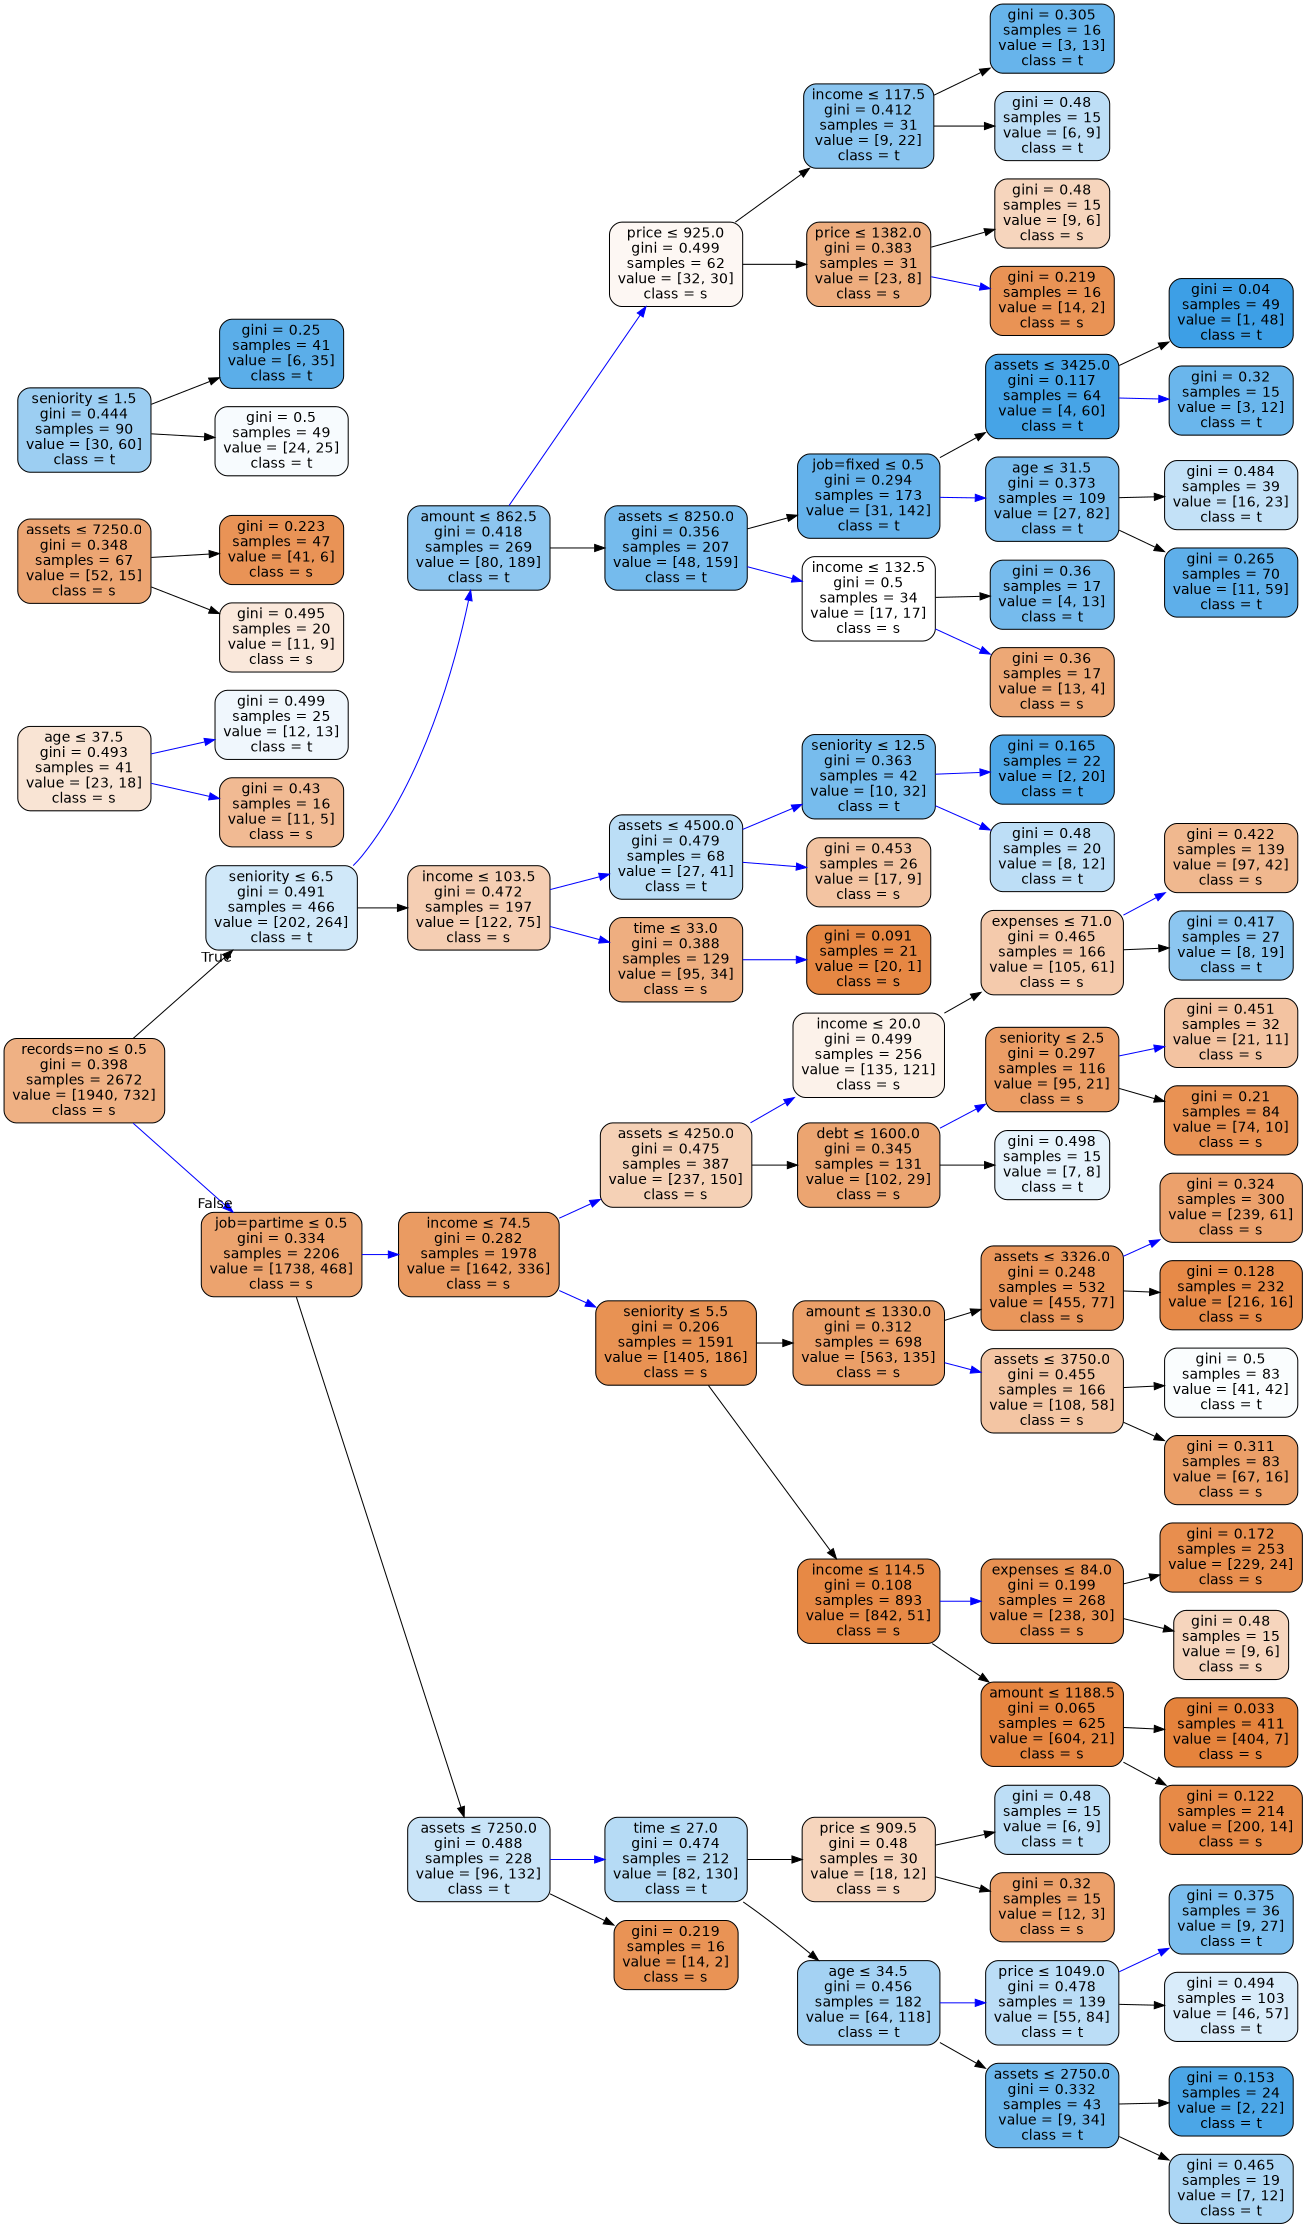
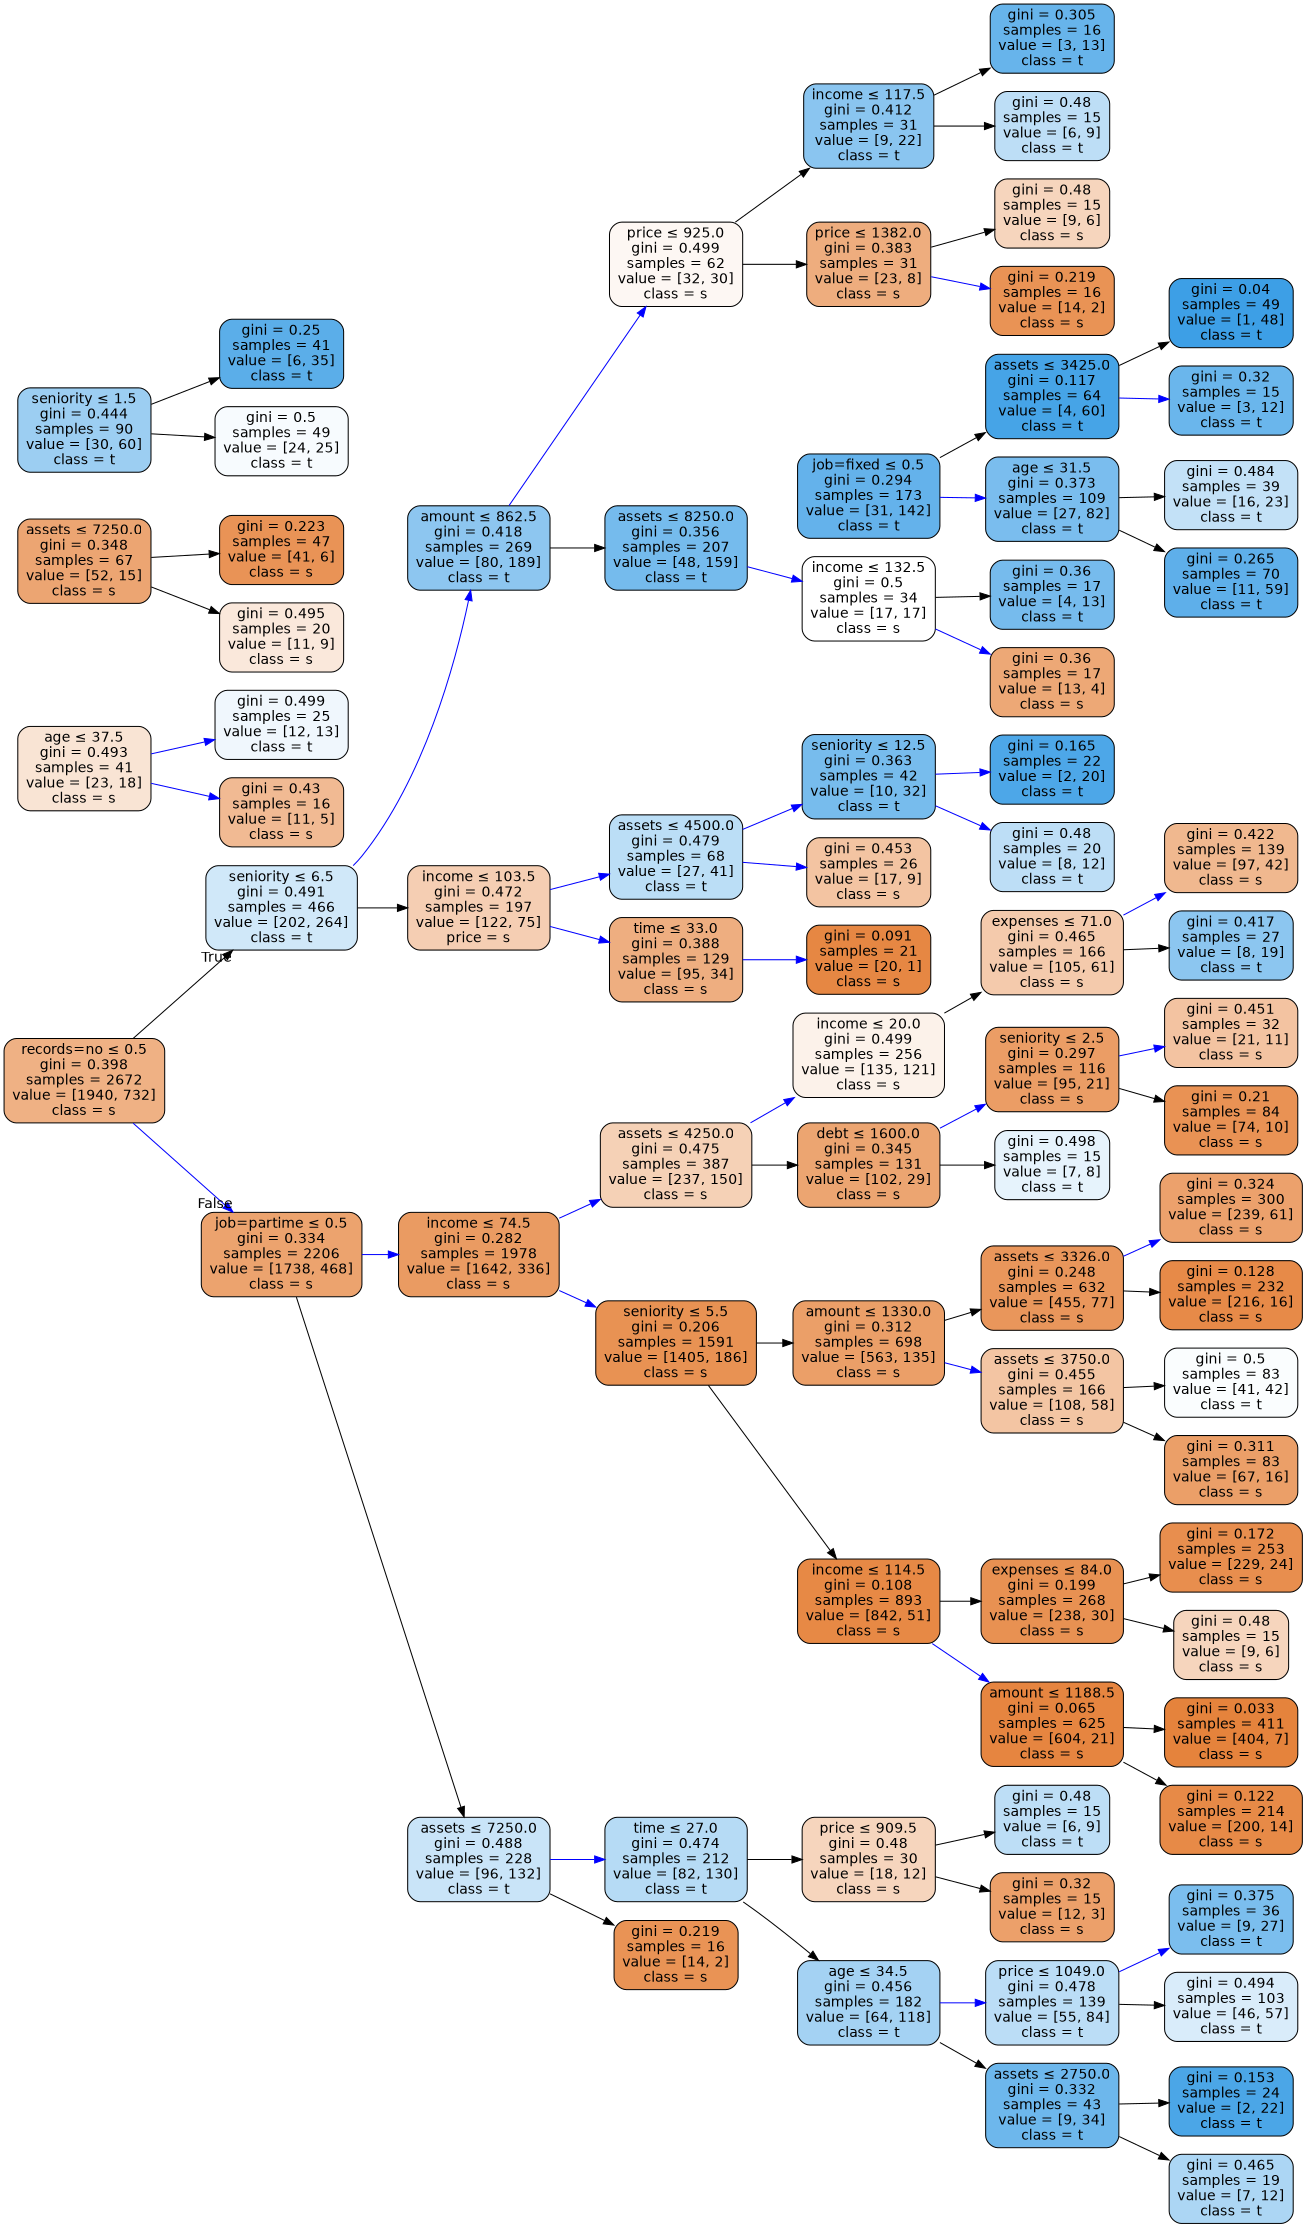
(767, 523) -> none
(479, 938) -> (479, 938)
(1052, 1288) -> (1052, 1288)
(955, 1601) -> (955, 1601)
(956, 1660) -> (956, 1660)
